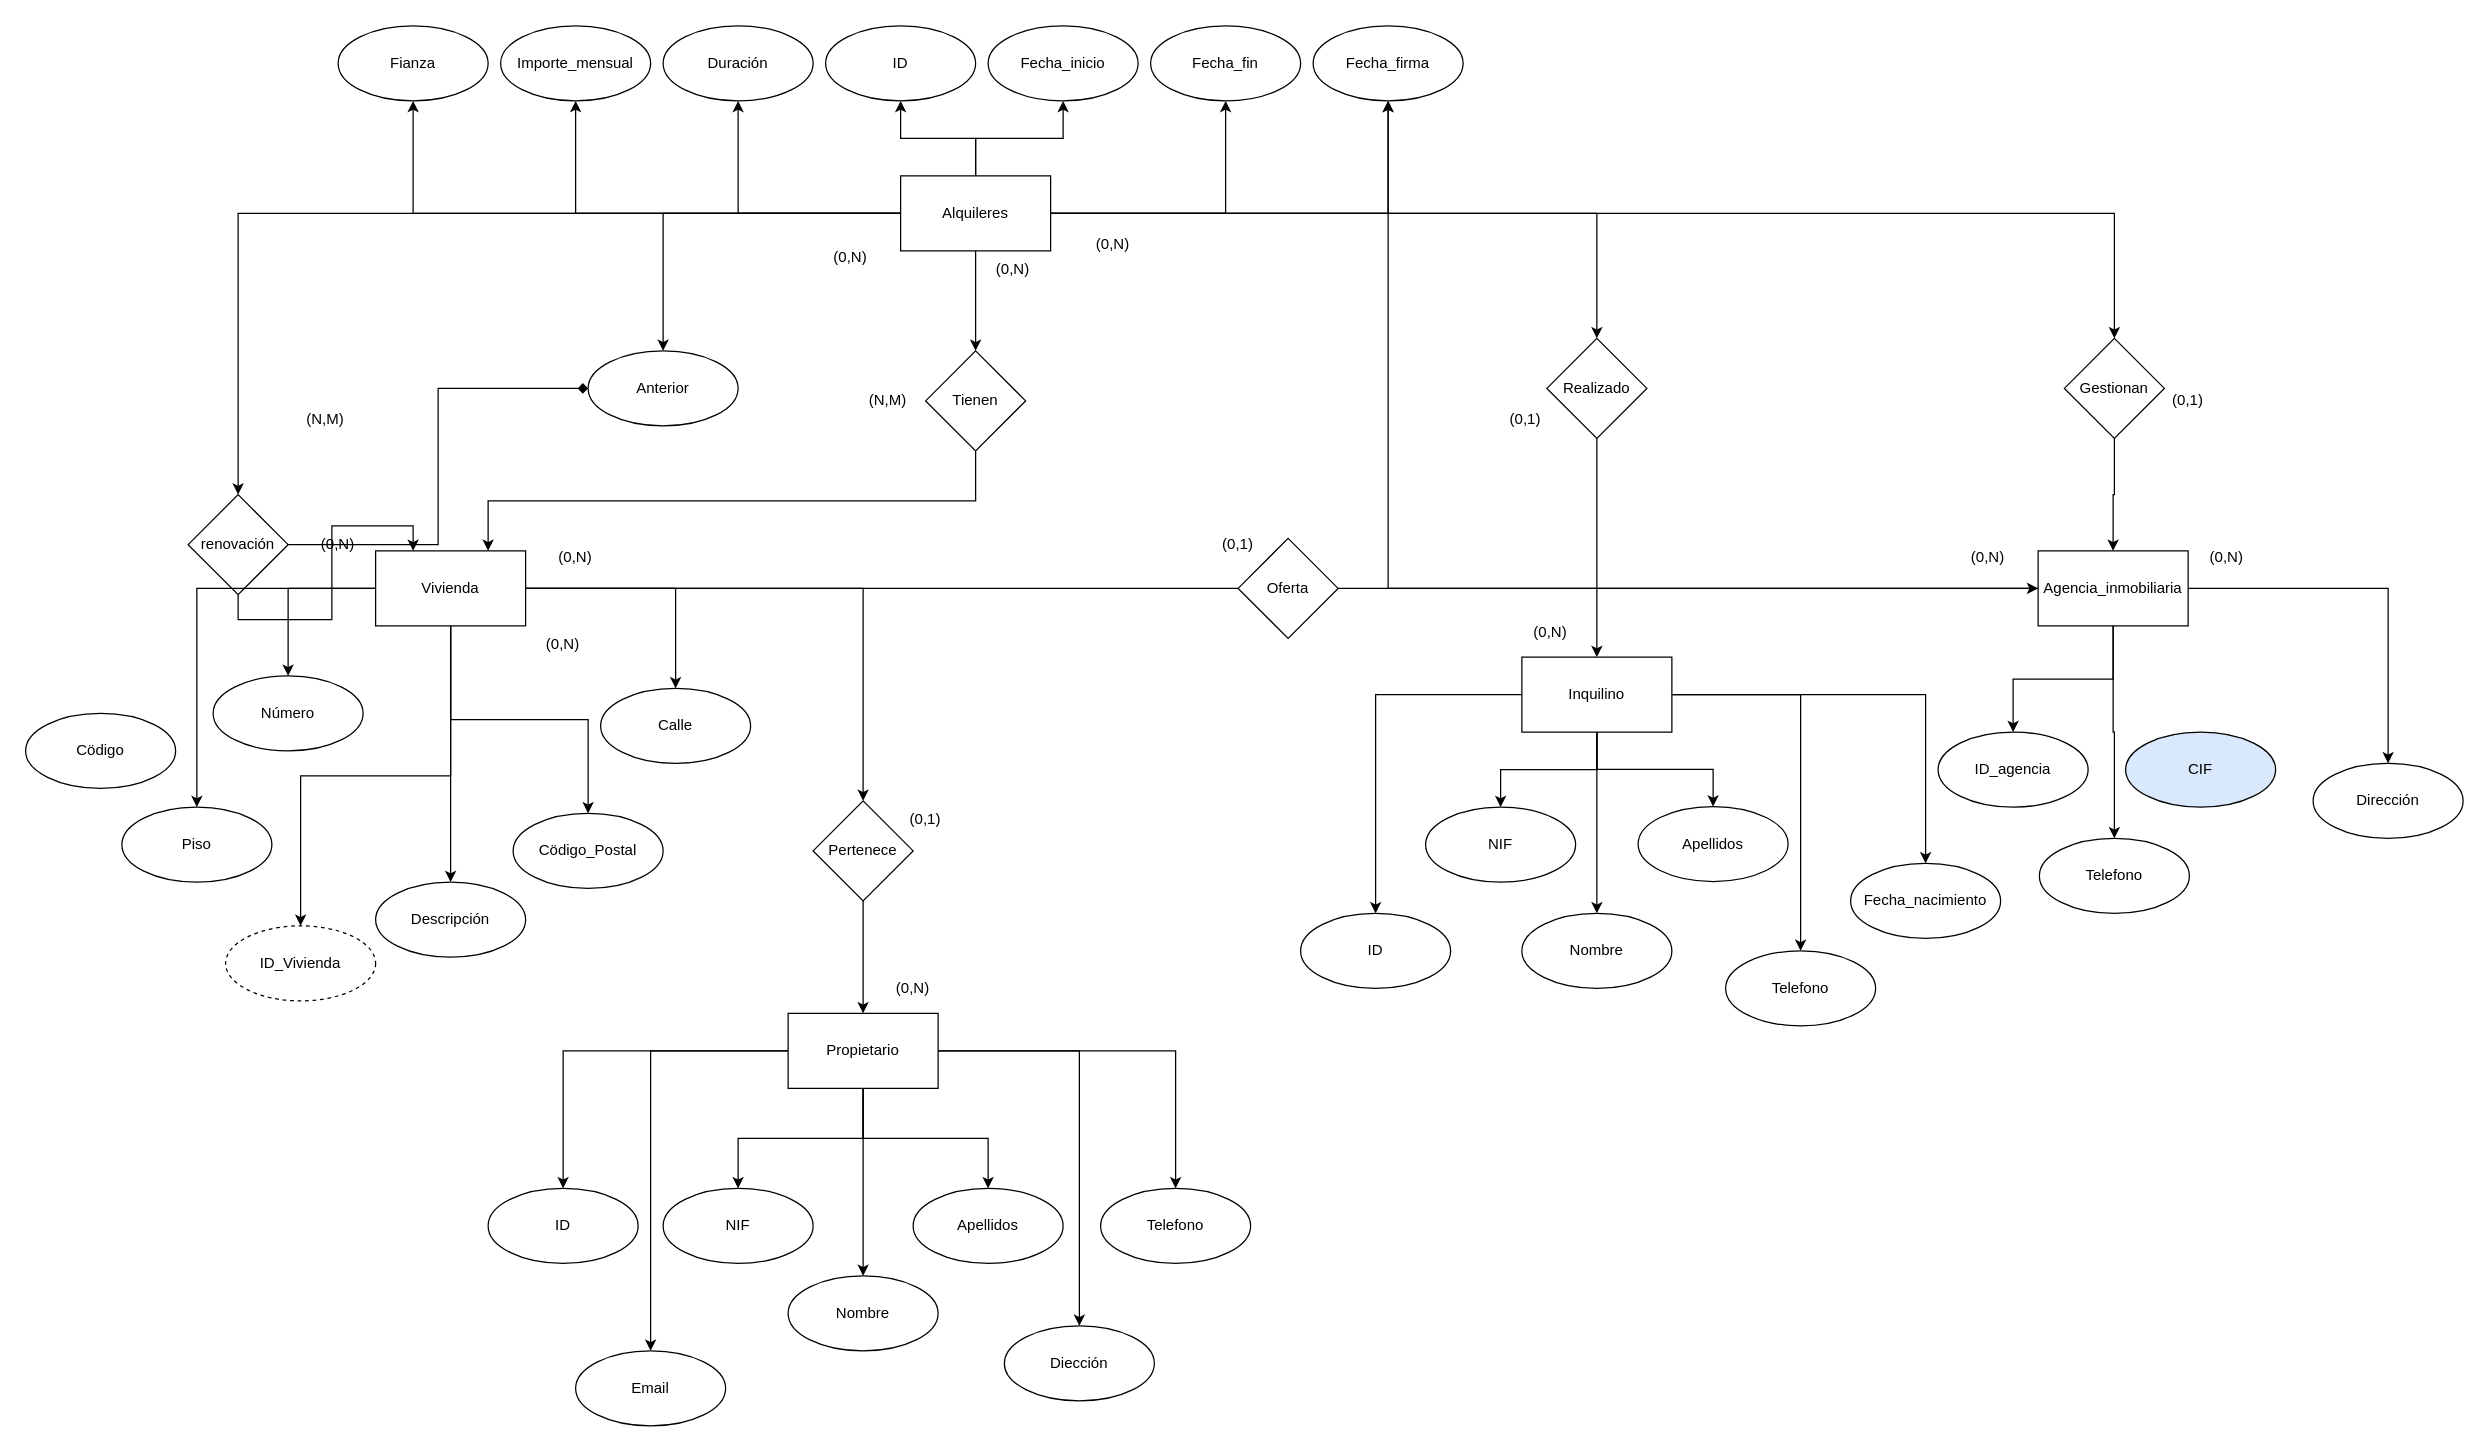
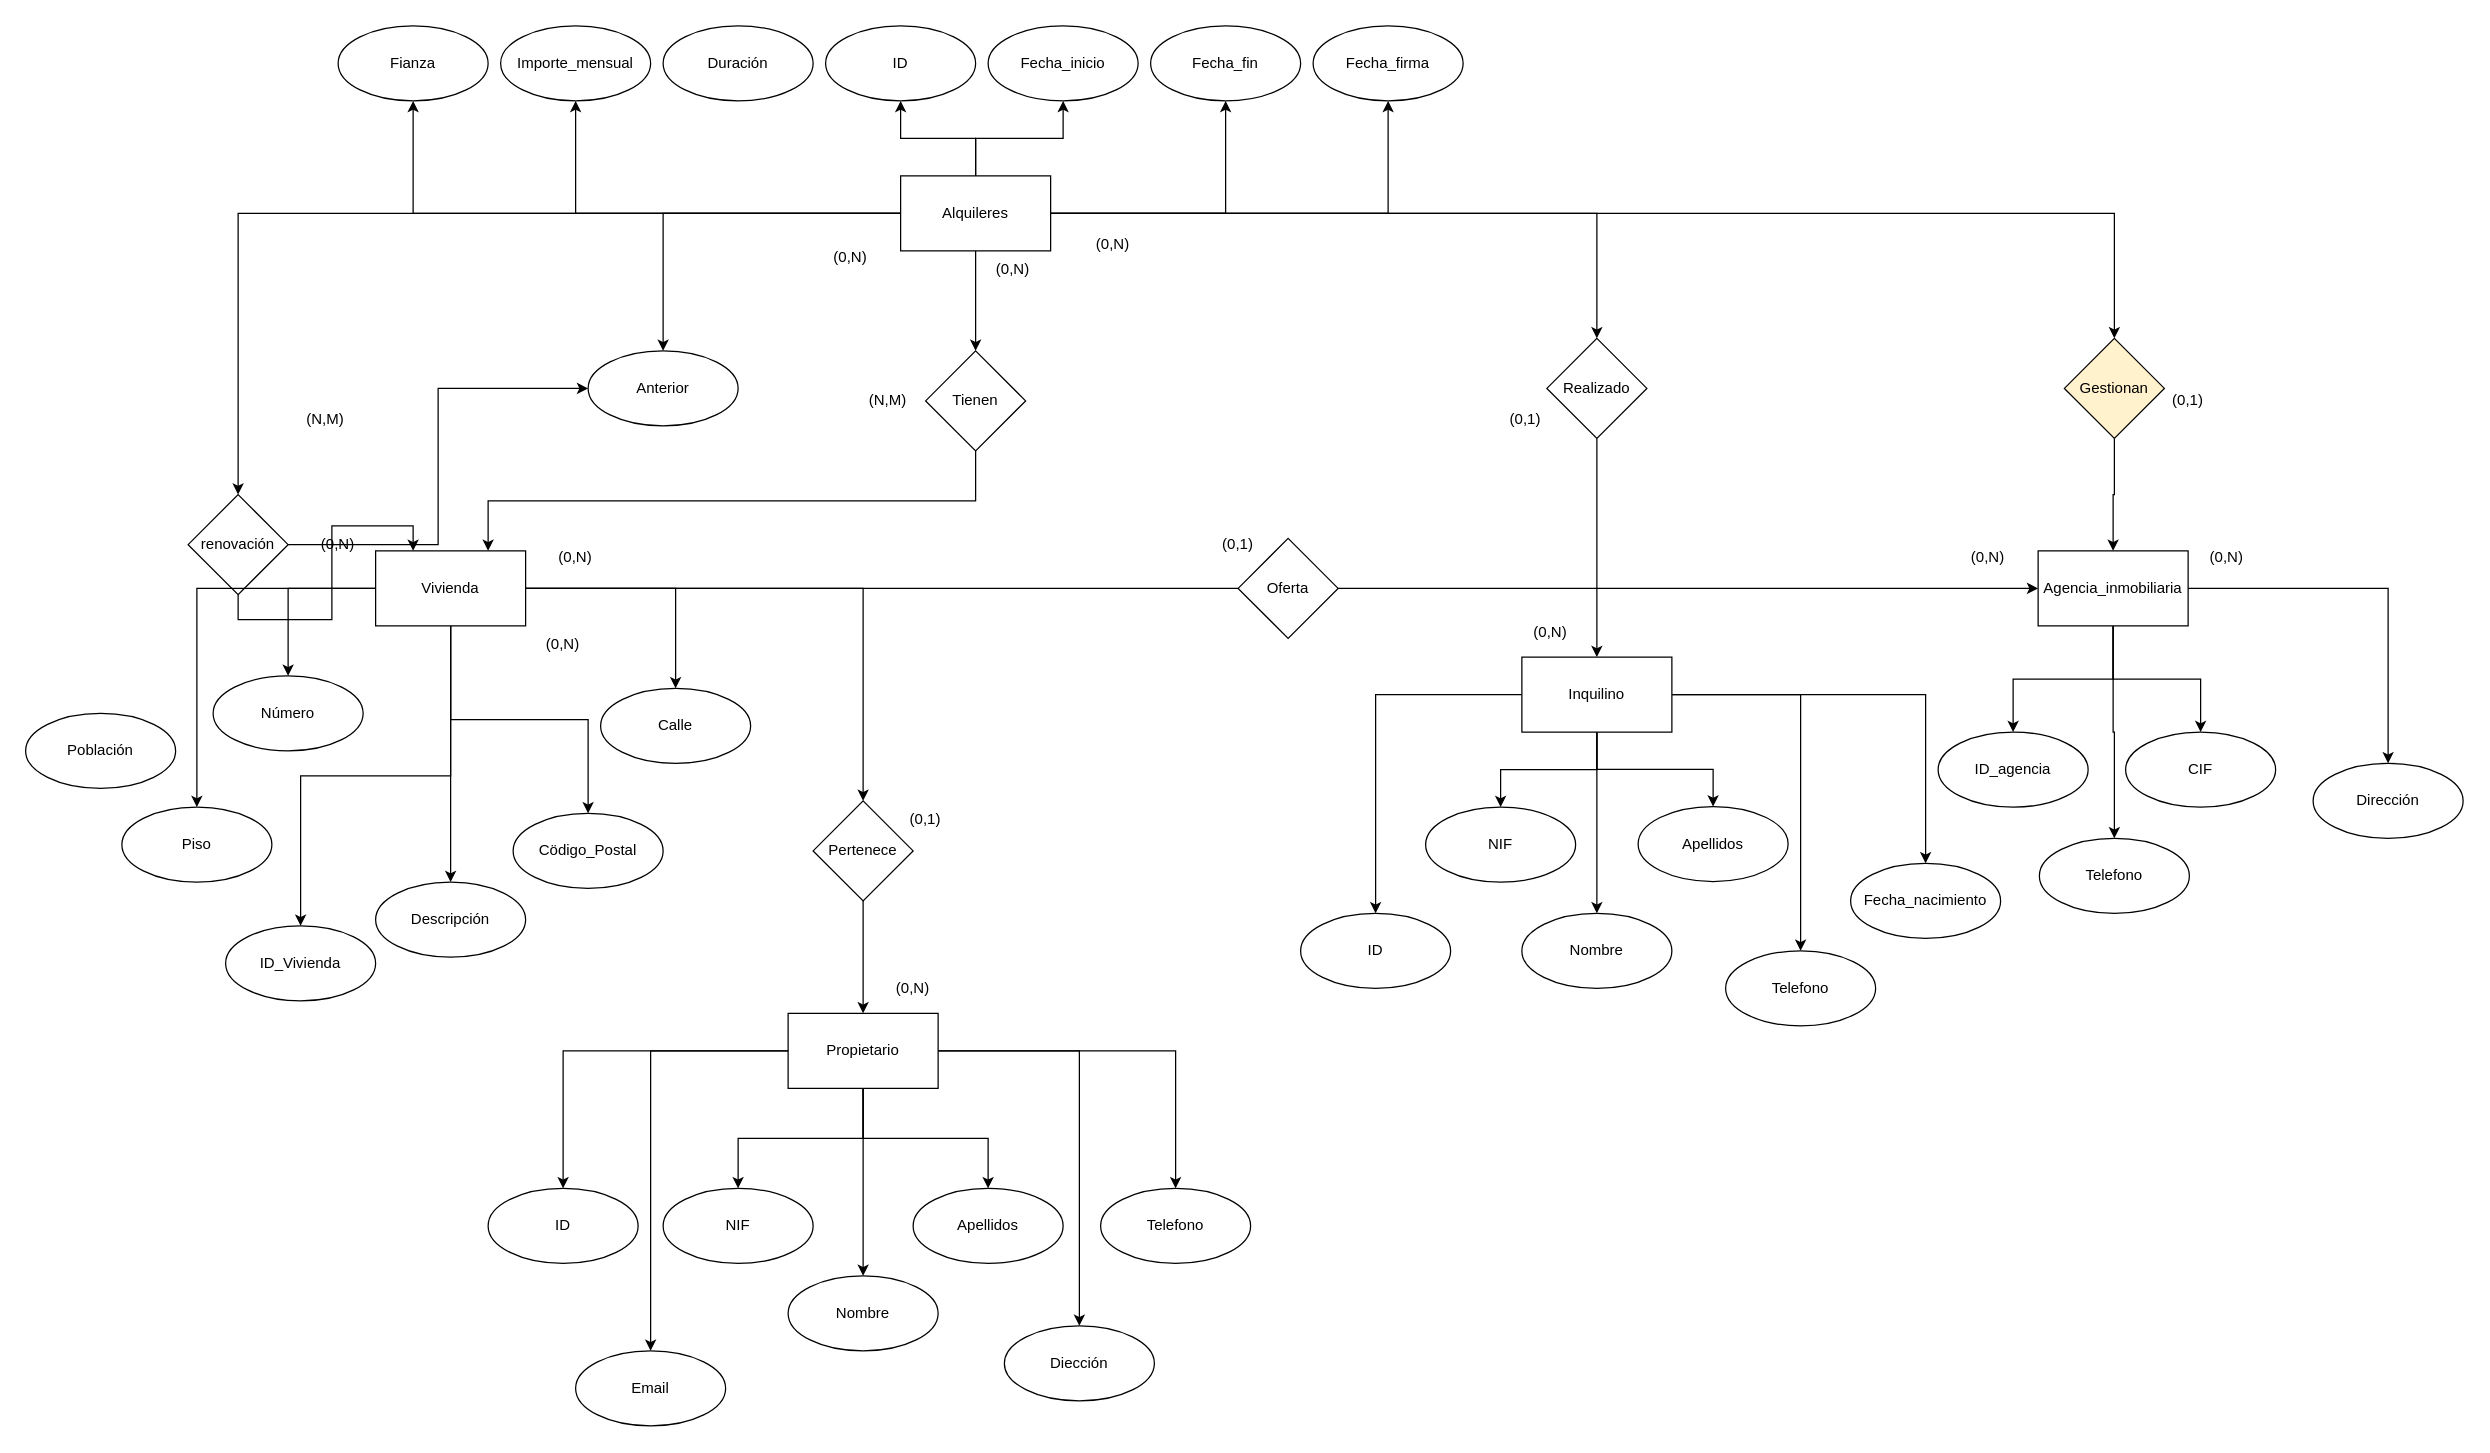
(738, 160) -> none
(577, 388) -> (578, 388)
(2114, 388) -> (2114, 388)
(1388, 401) -> (2181, 679)
(101, 751) -> (101, 751)
(2201, 769) -> (2201, 769)
(301, 963) -> (301, 963)
